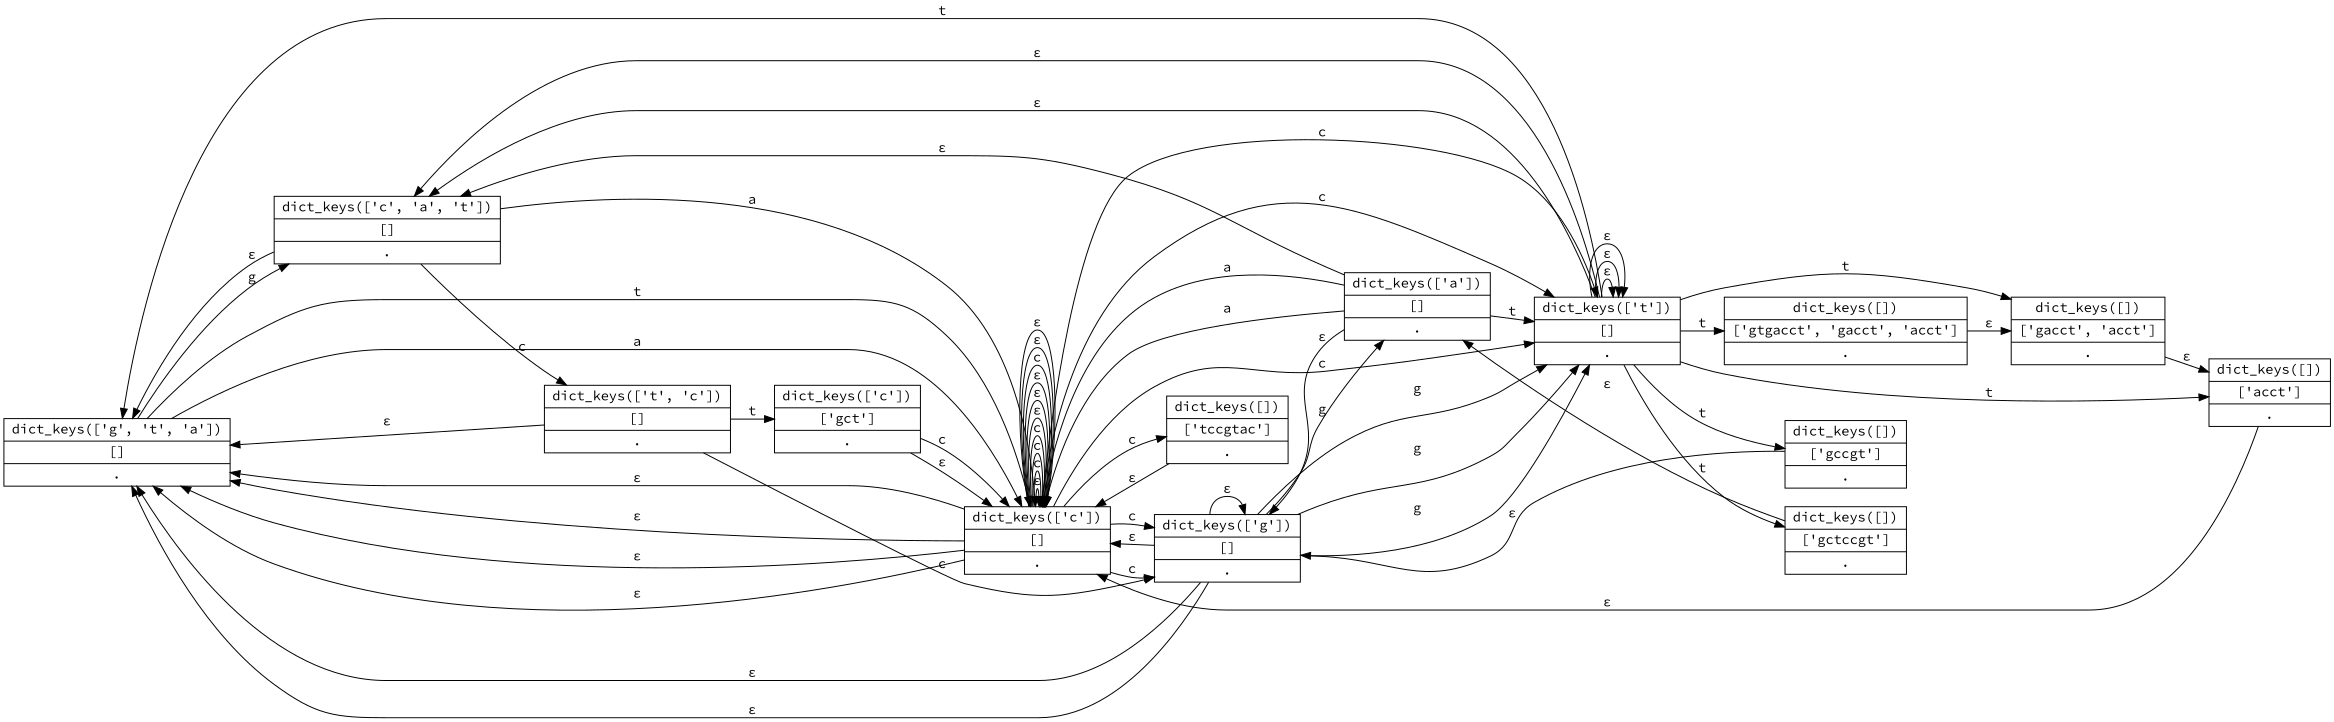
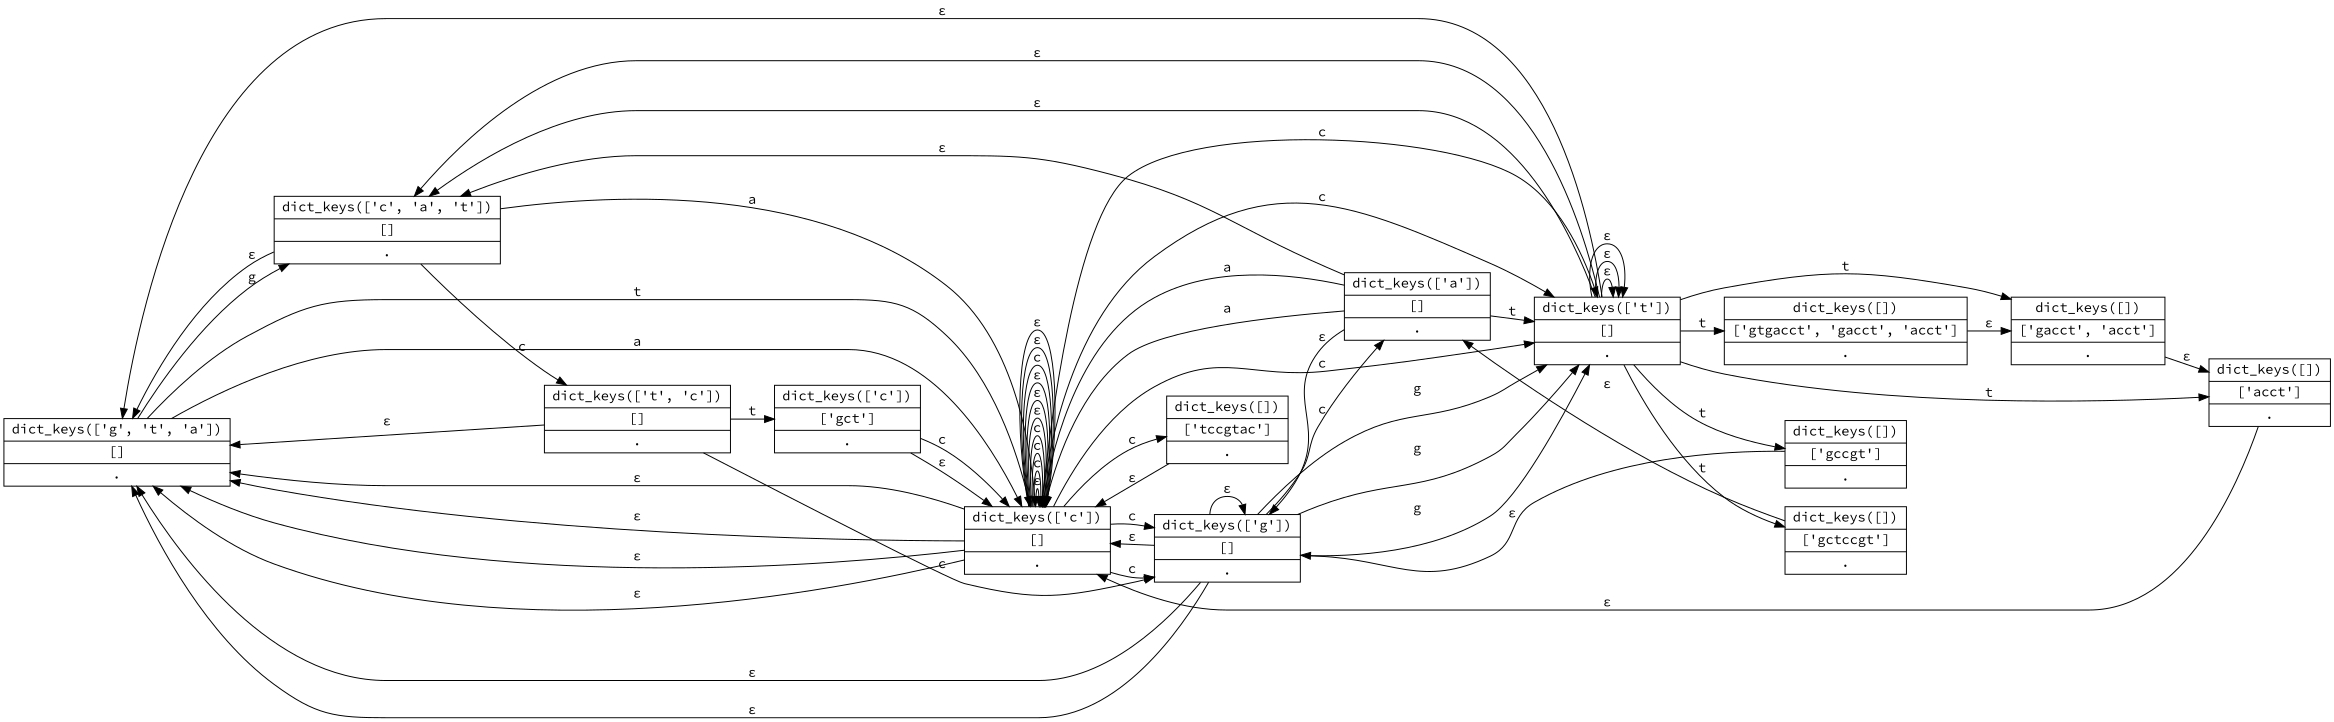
(942, 11) -> (942, 11)
(1322, 410) -> (1322, 410)
